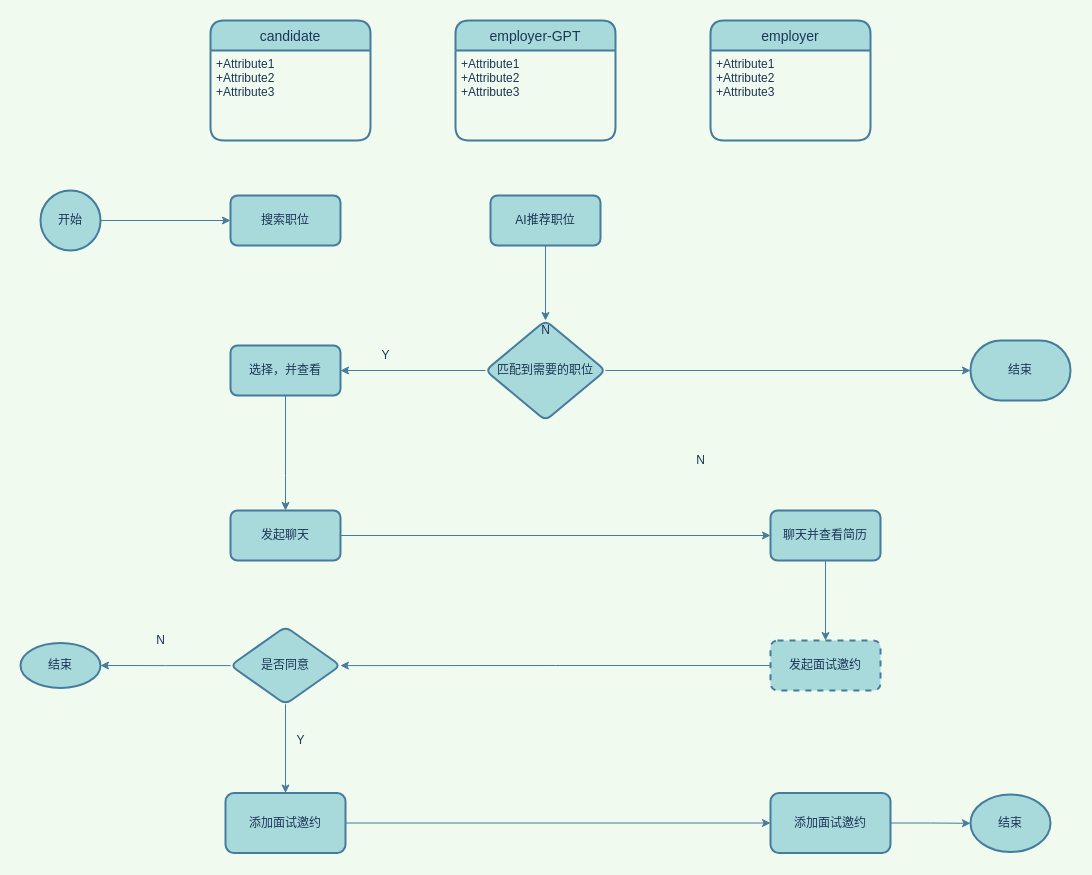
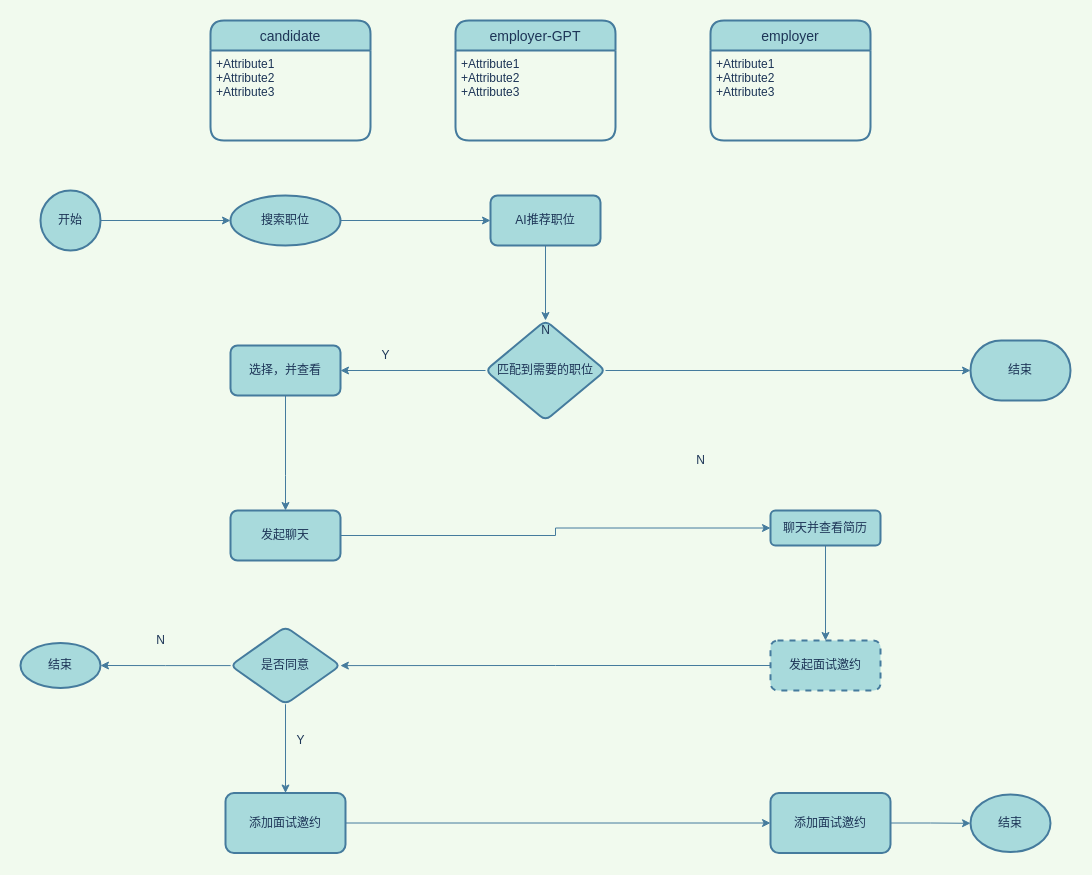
(286, 221) -> (286, 221)
none -> (412, 221)
(826, 536) -> (826, 528)
